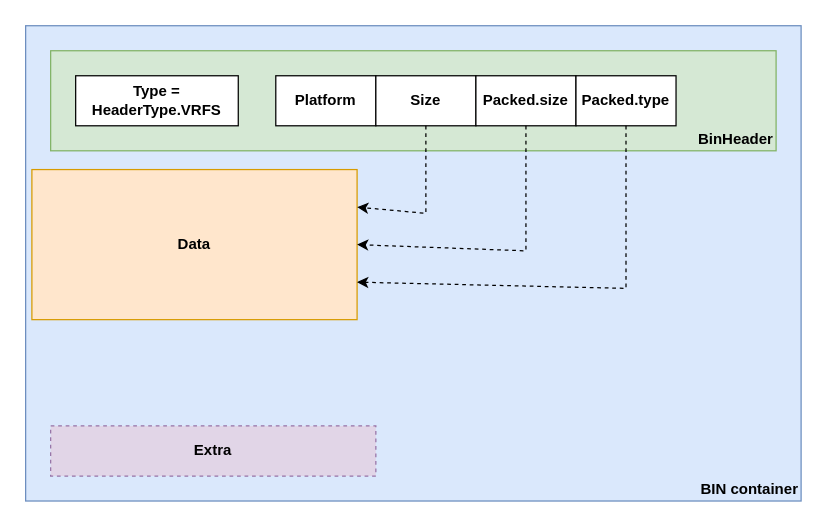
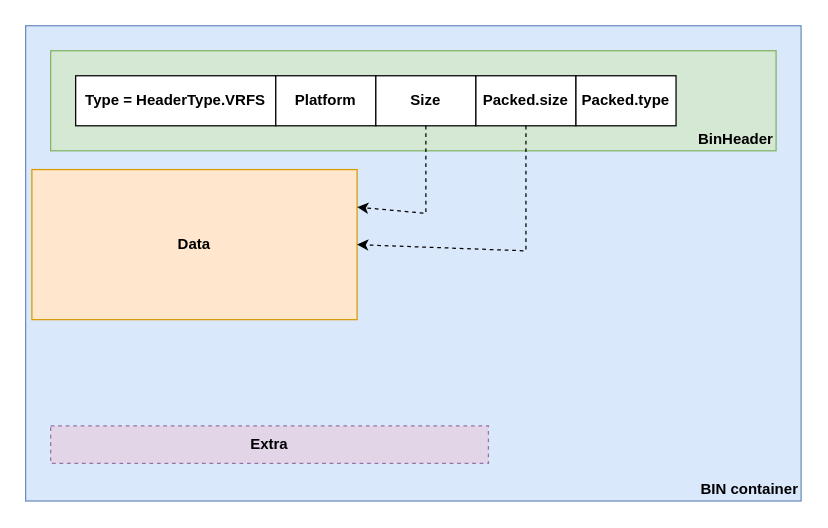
(157, 101) -> (176, 101)
(576, 287) -> none
(213, 451) -> (269, 444)
